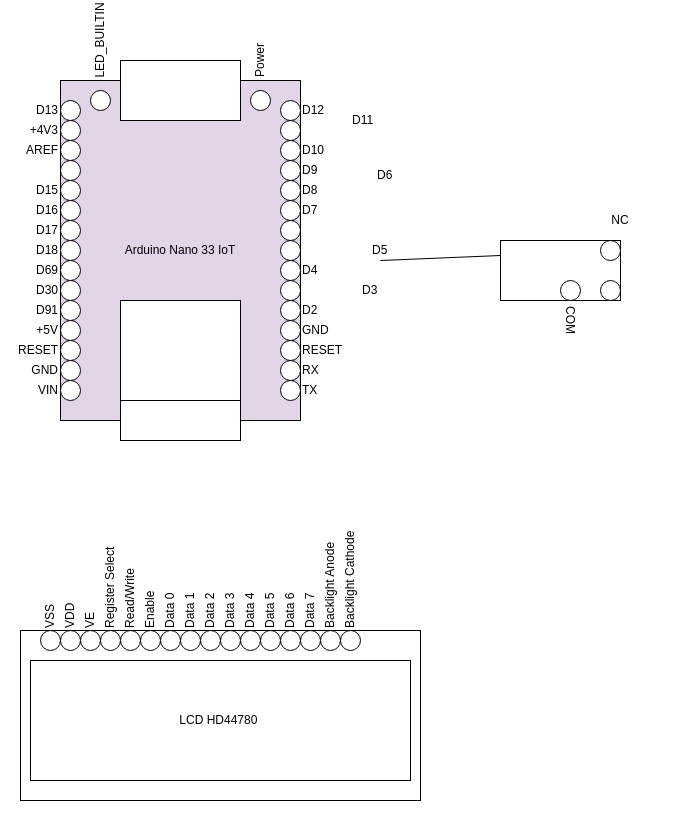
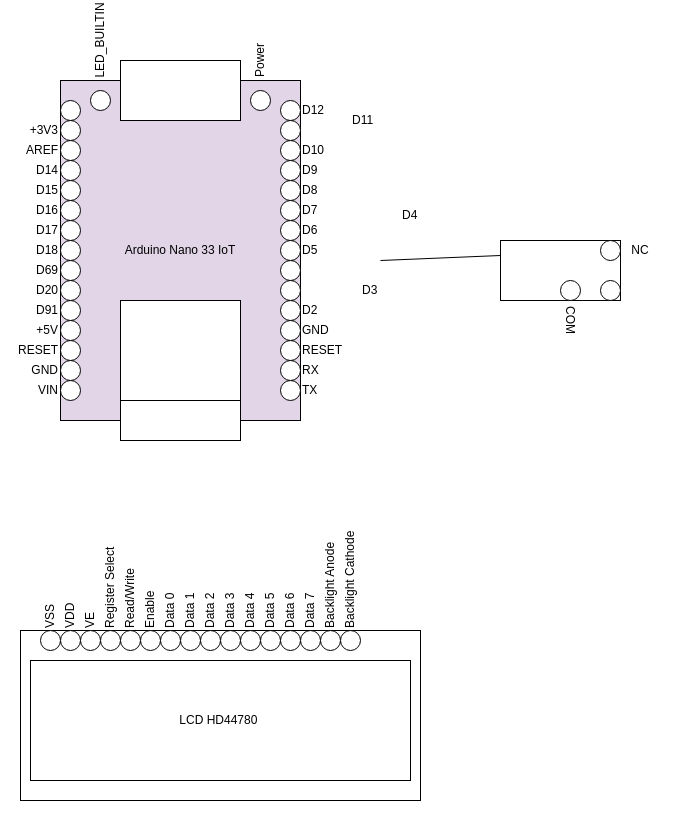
(41, 111) -> none
(45, 131) -> (45, 131)
none -> (41, 171)
(396, 176) -> (321, 231)
(621, 221) -> (641, 251)
(391, 251) -> (321, 251)
(321, 271) -> (421, 216)
(48, 291) -> (48, 291)
